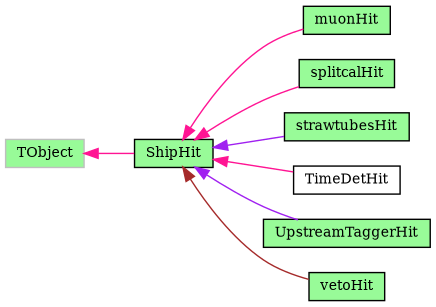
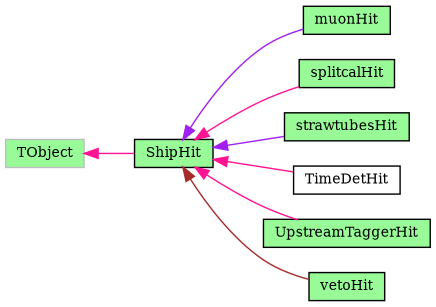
(238, 68) -> (238, 68)
(251, 201) -> (251, 201)
